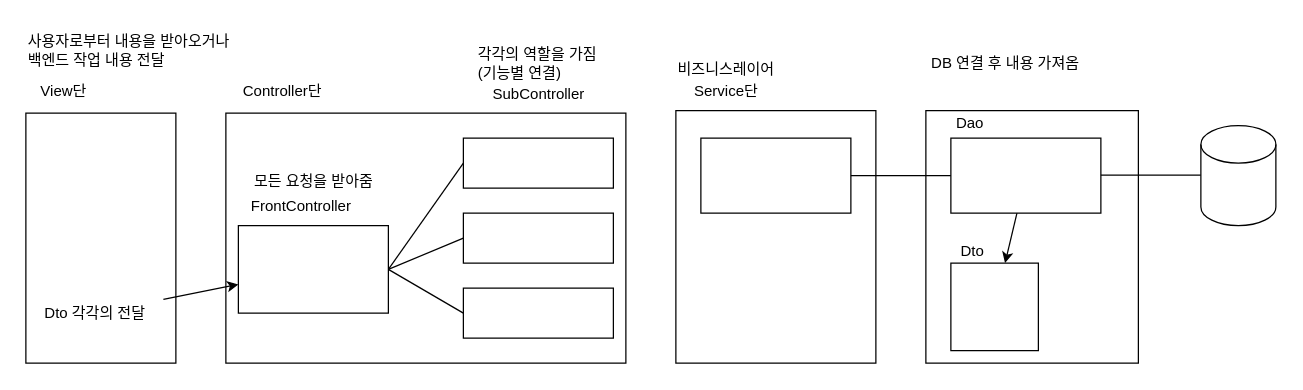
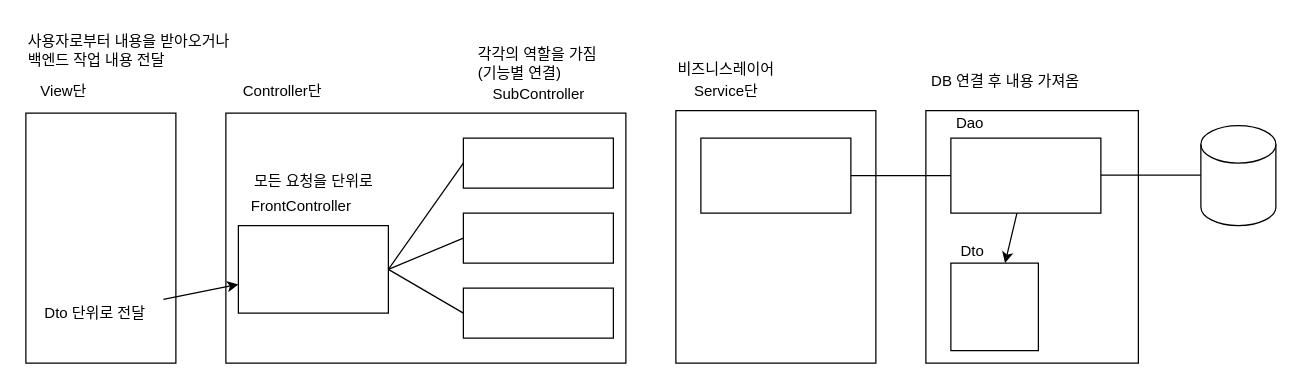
(1007, 63) -> (1007, 82)
(314, 182) -> (314, 182)
(95, 313) -> (95, 313)
